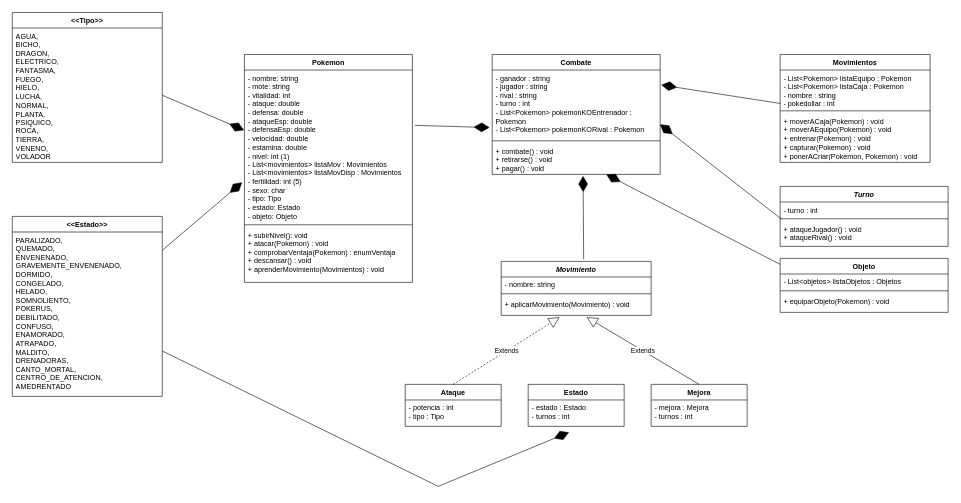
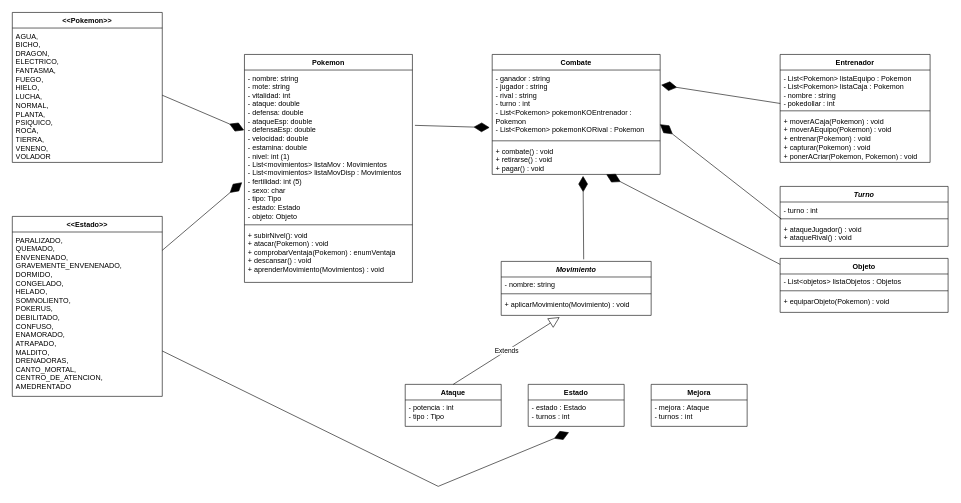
(87, 21) -> (87, 21)
(855, 63) -> (855, 63)
(648, 353) -> none
(476, 370) -> (476, 370)
(685, 413) -> (685, 413)
